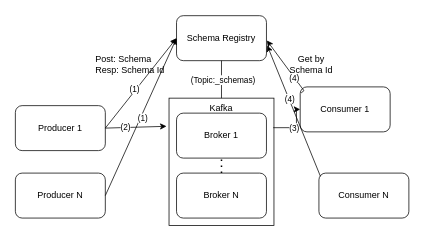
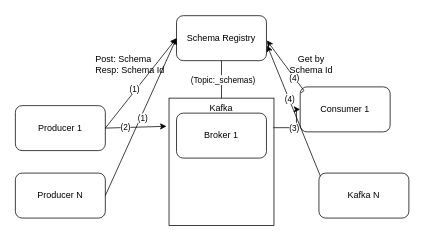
(222, 166) -> none
(222, 195) -> none
(364, 195) -> (364, 195)
